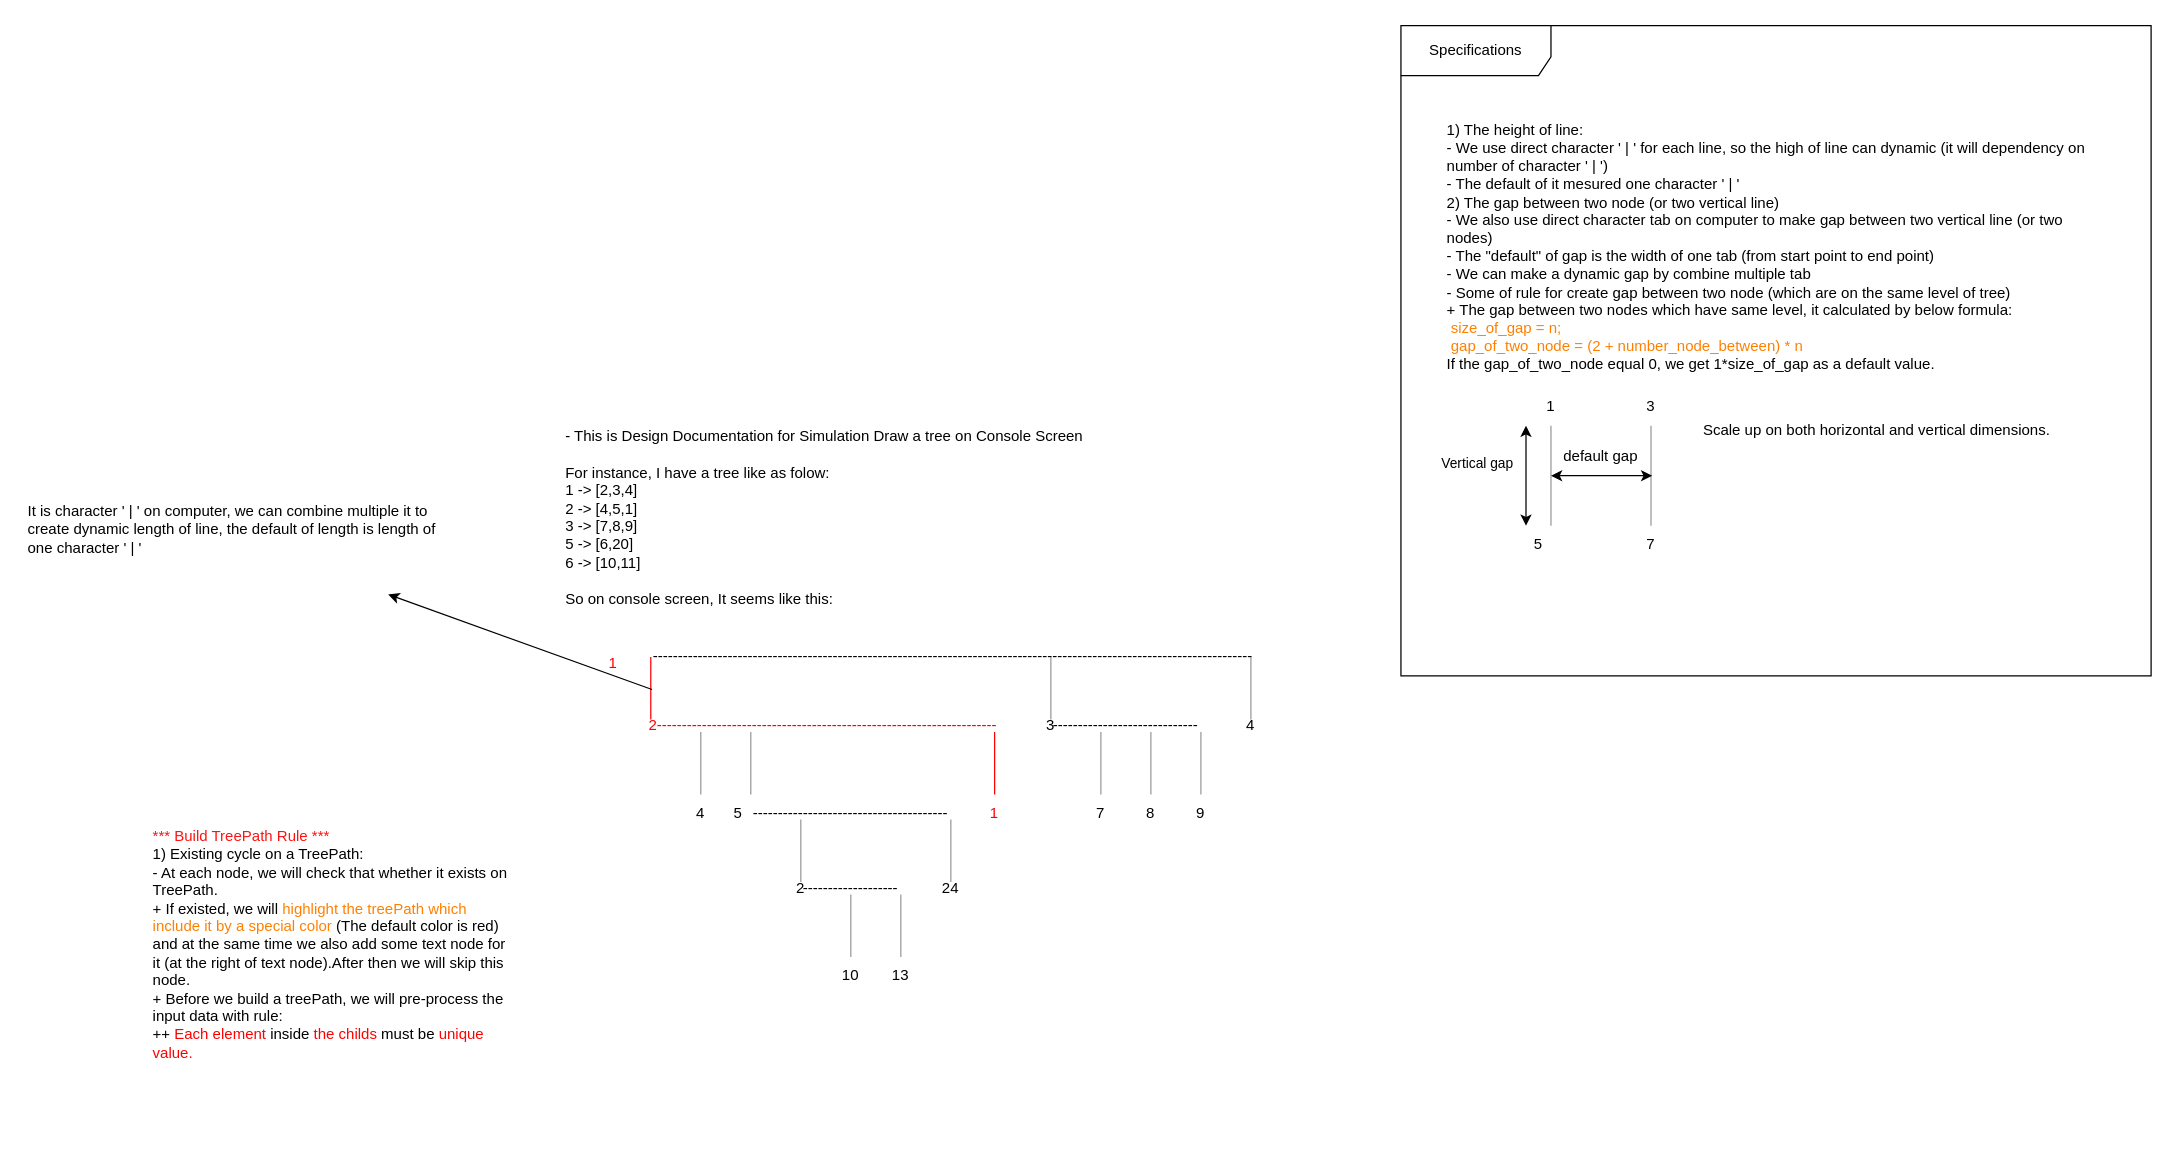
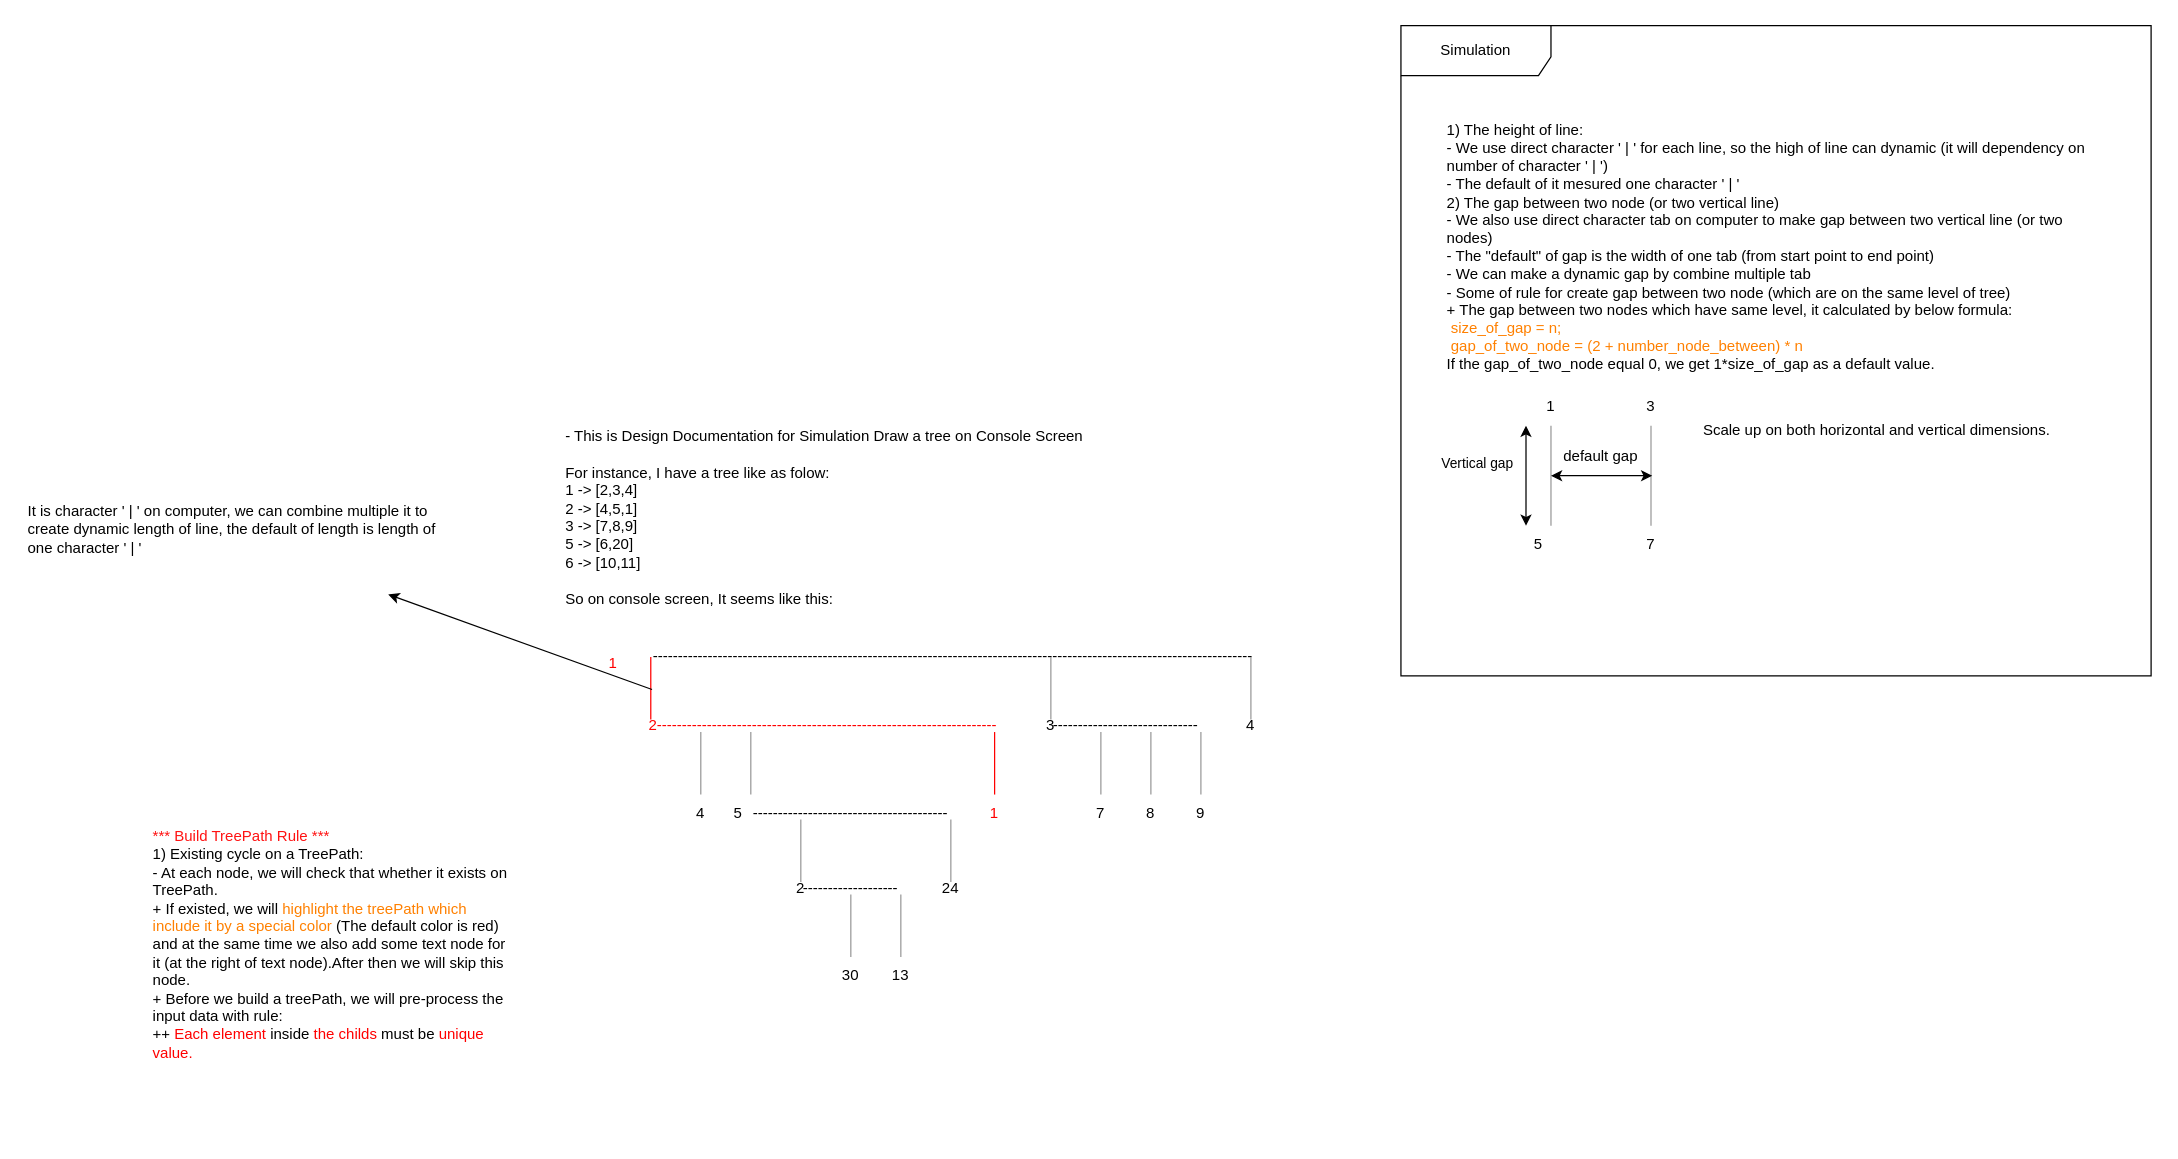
(1476, 51) -> (1476, 51)
(851, 976) -> (851, 976)
